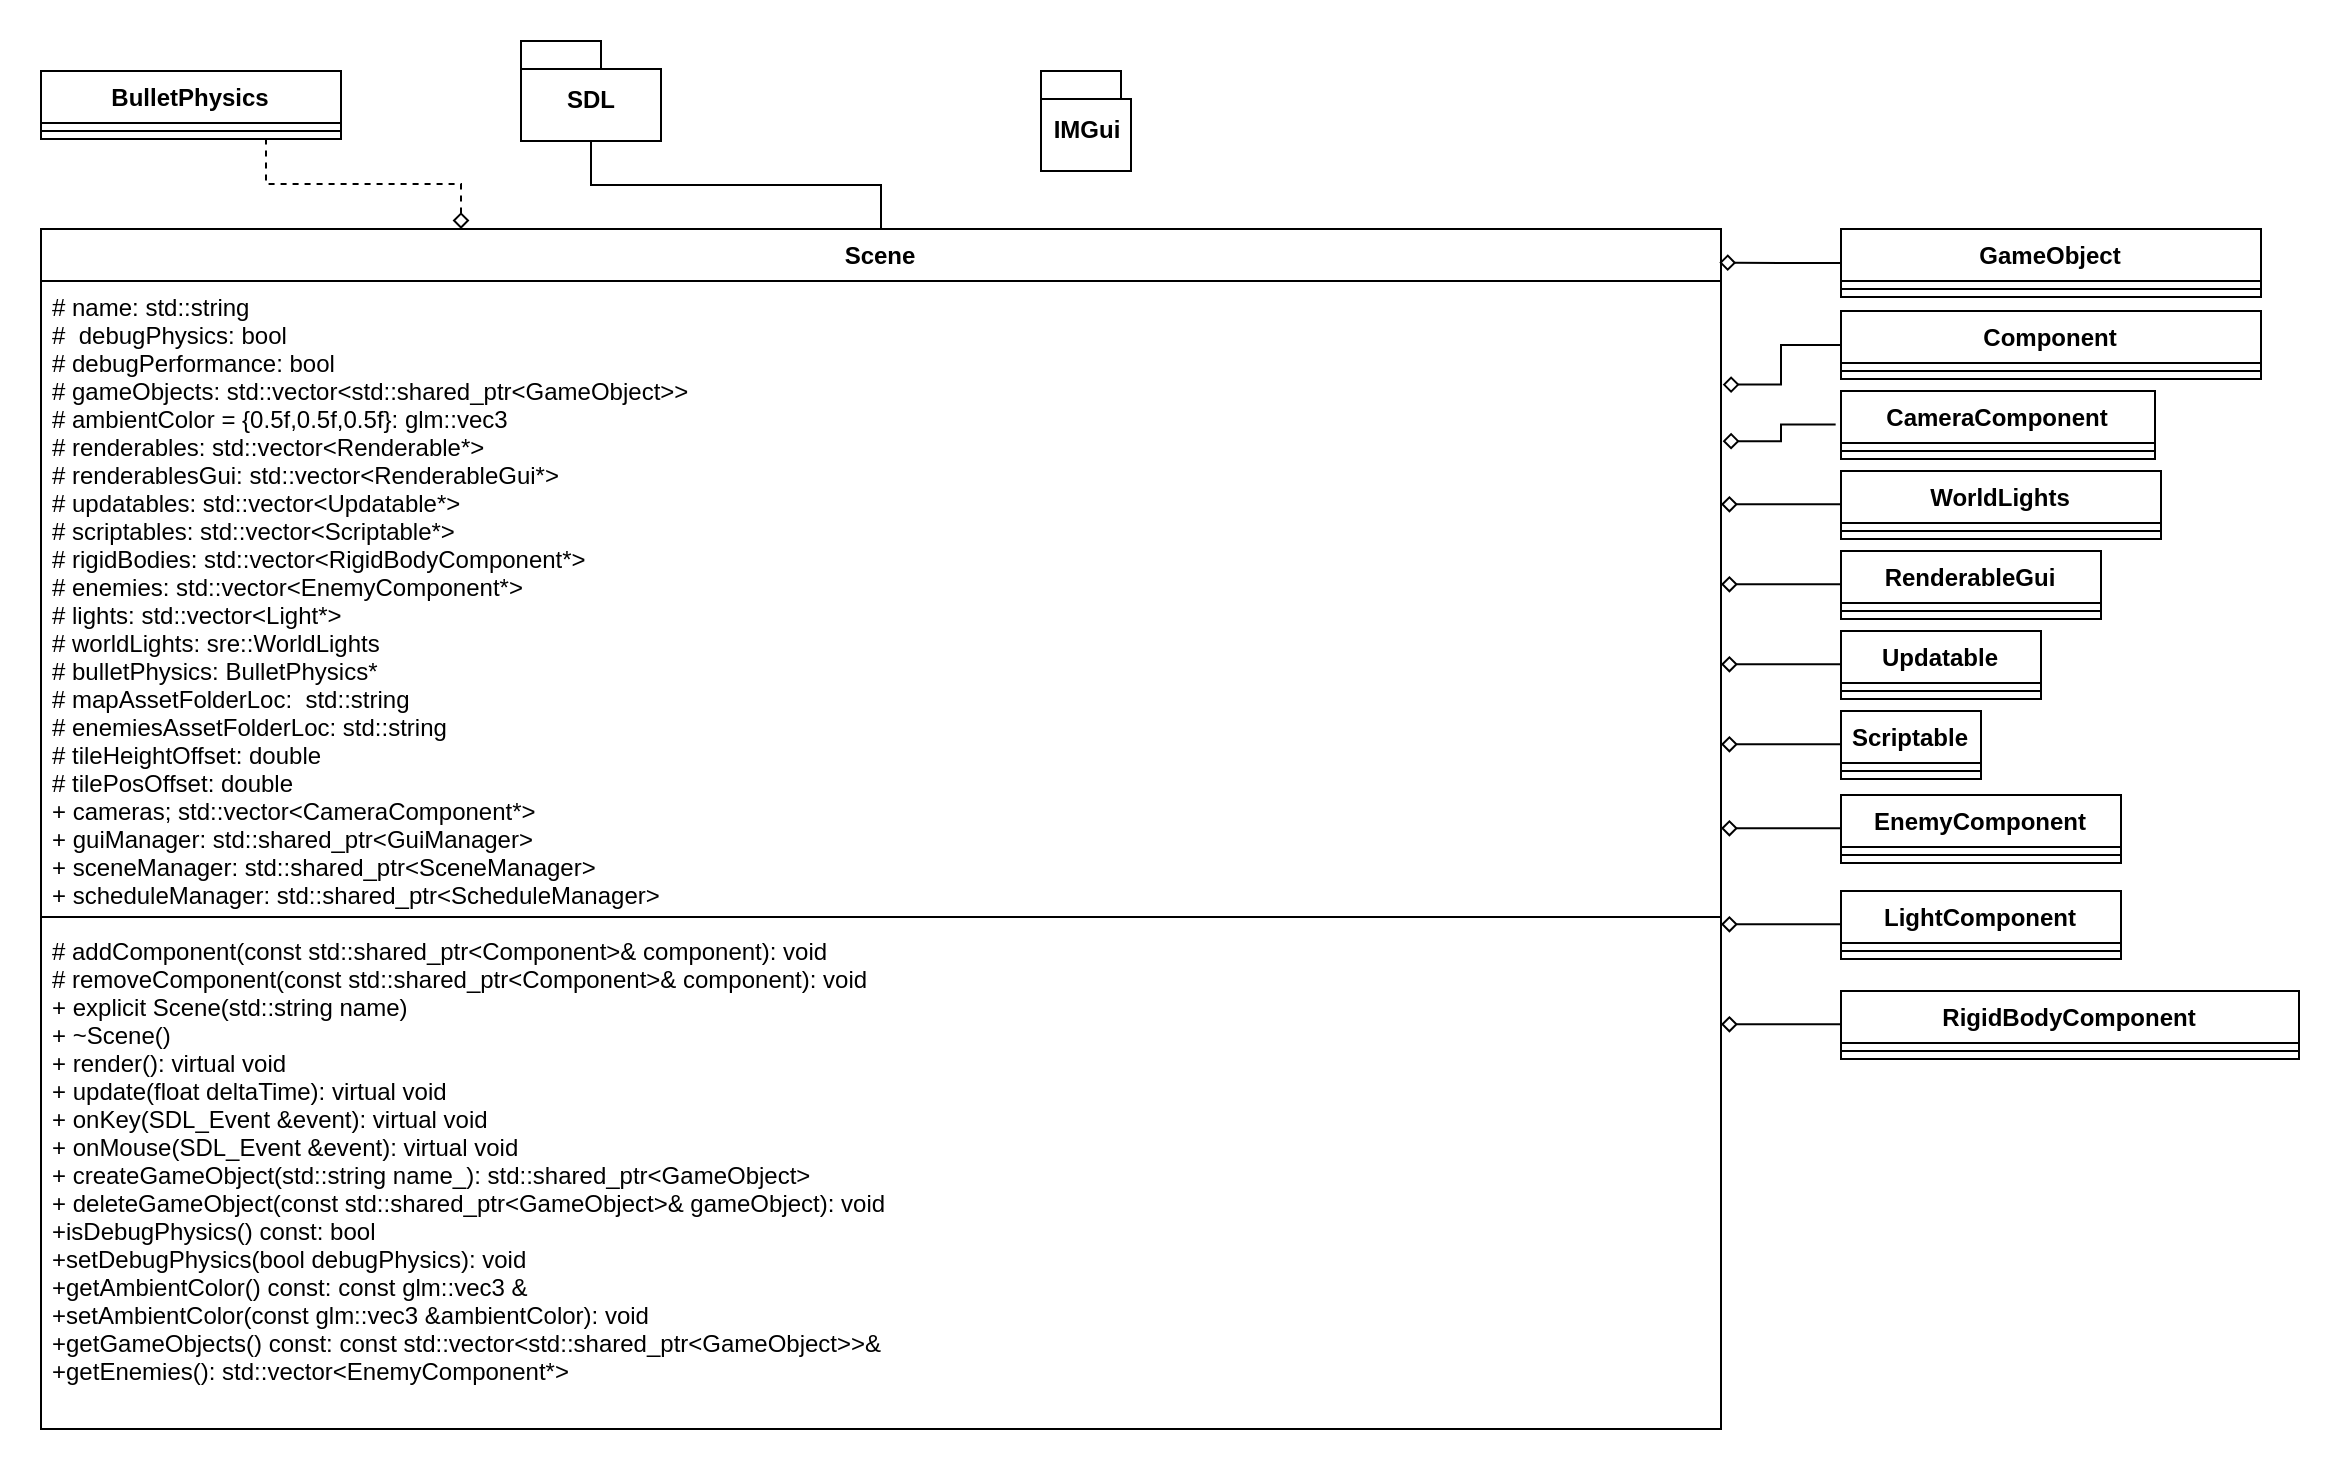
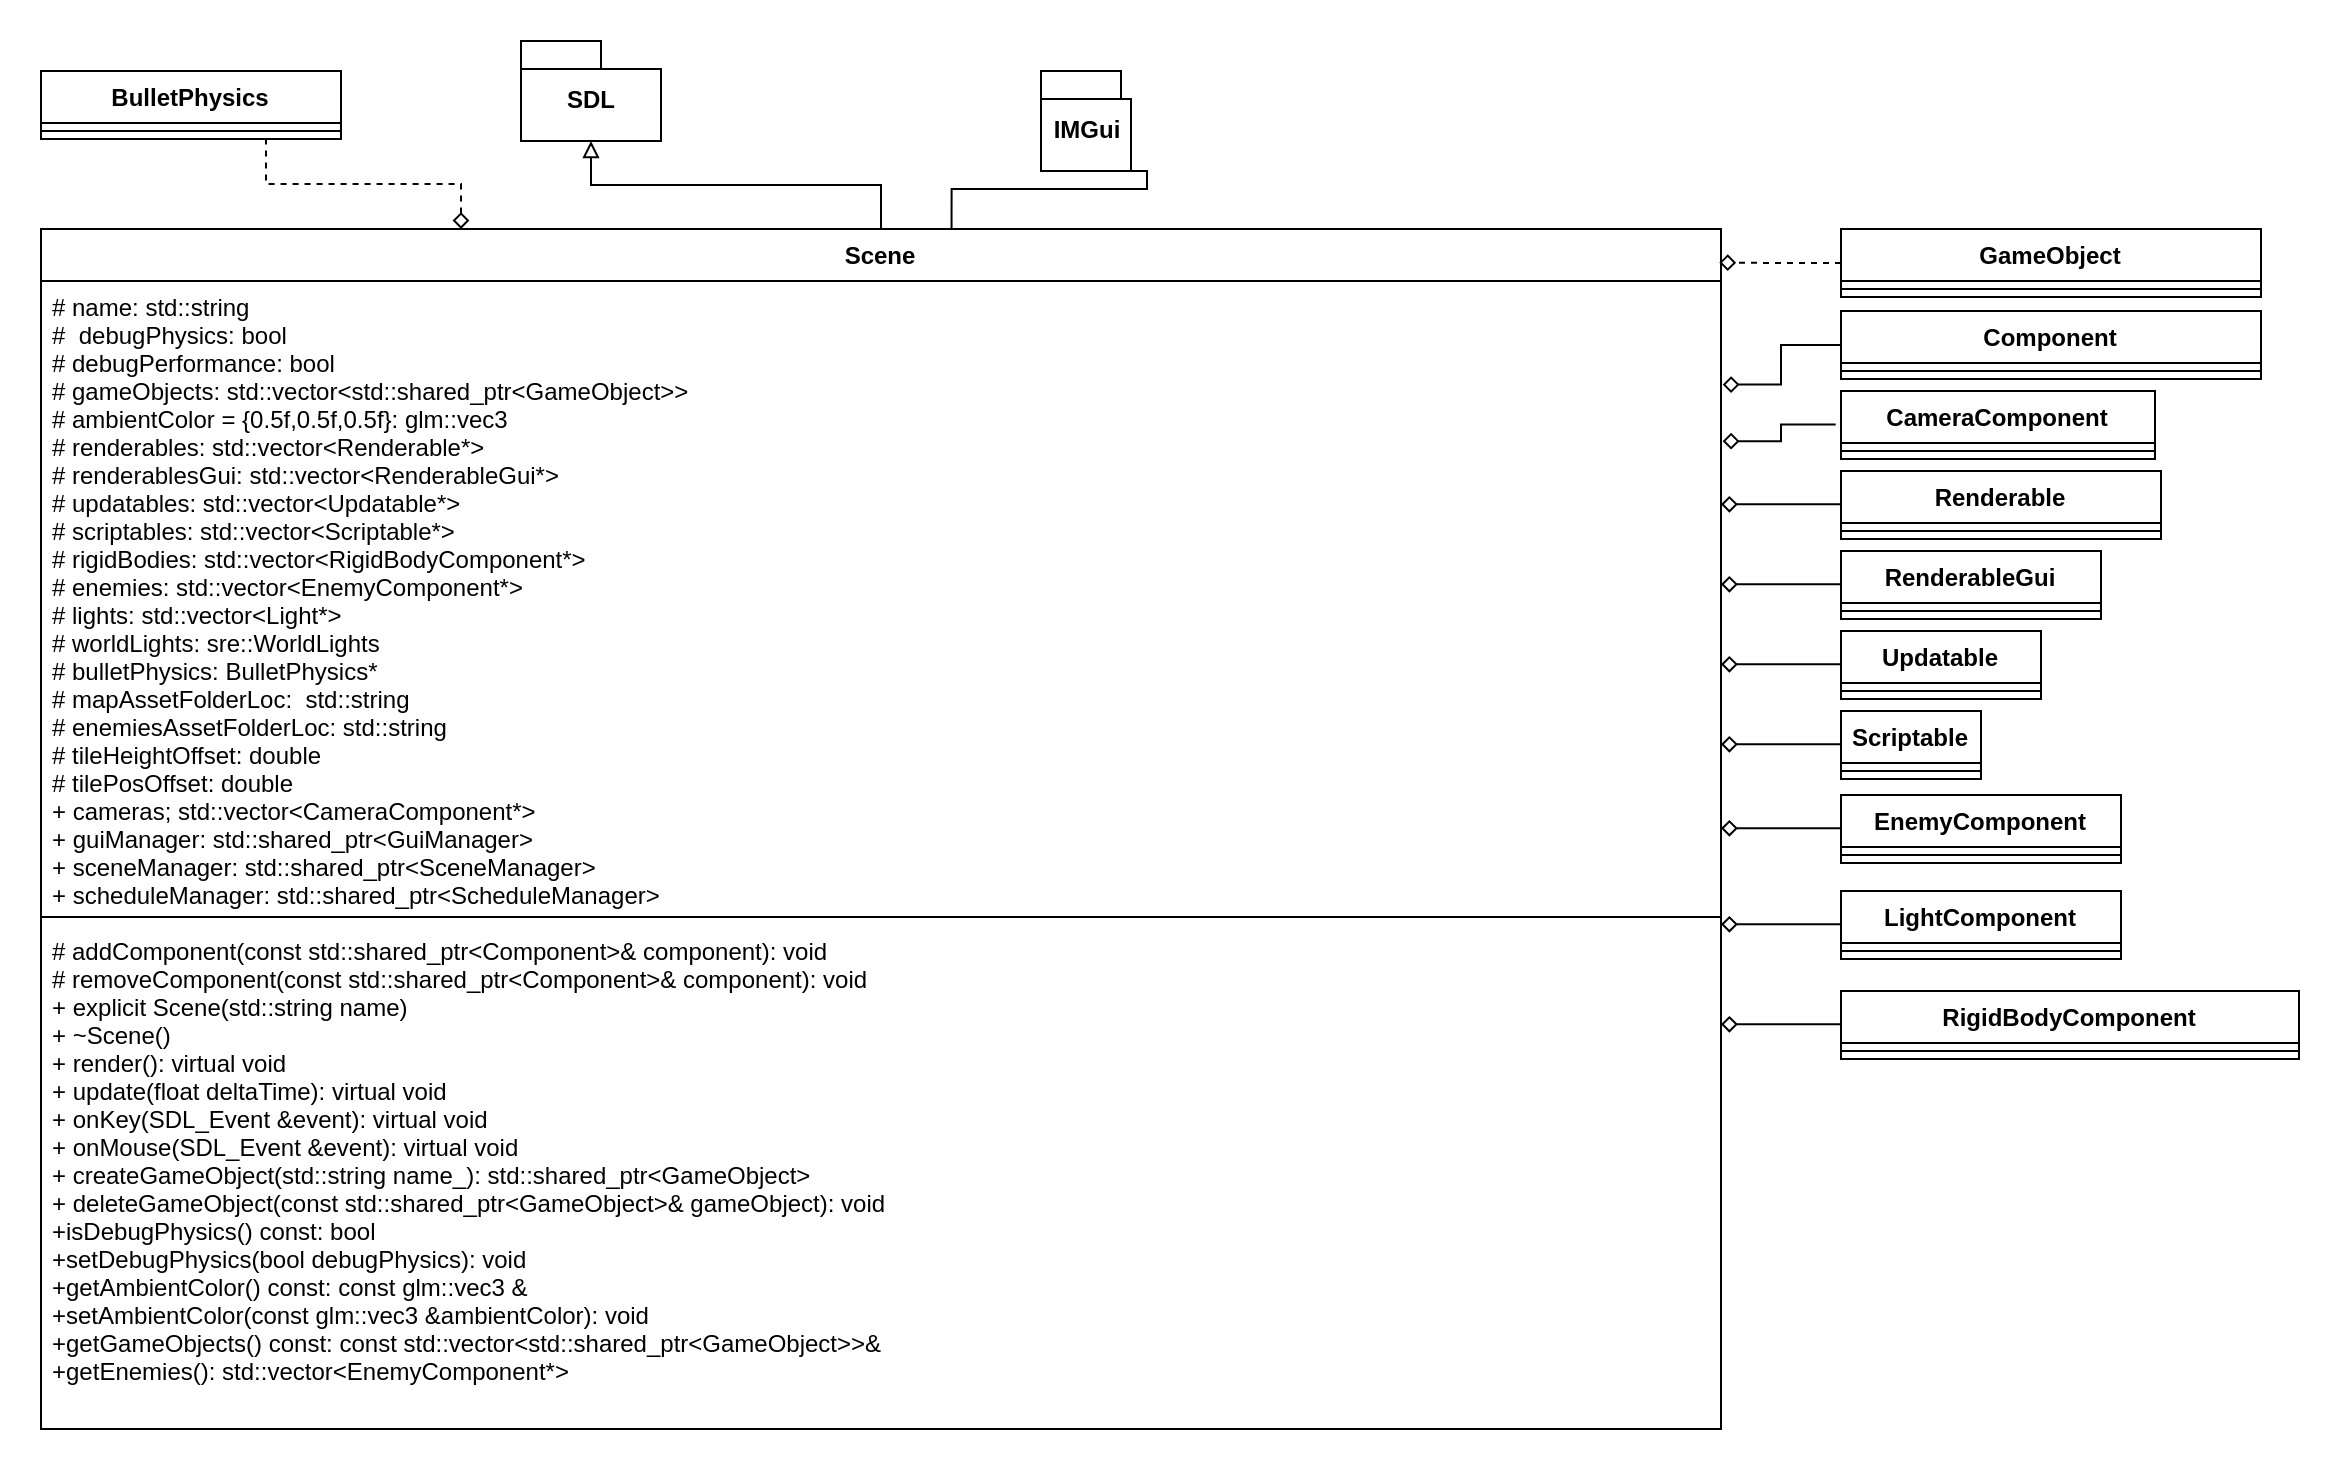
(591, 151) -> (591, 158)
none -> (1047, 189)
(1786, 263) -> (1786, 263)
(2000, 498) -> (2000, 498)
